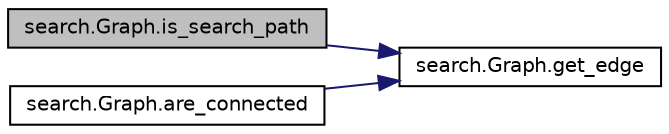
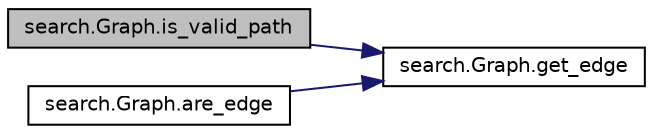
(167, 28) -> (159, 28)
(167, 105) -> (159, 105)
